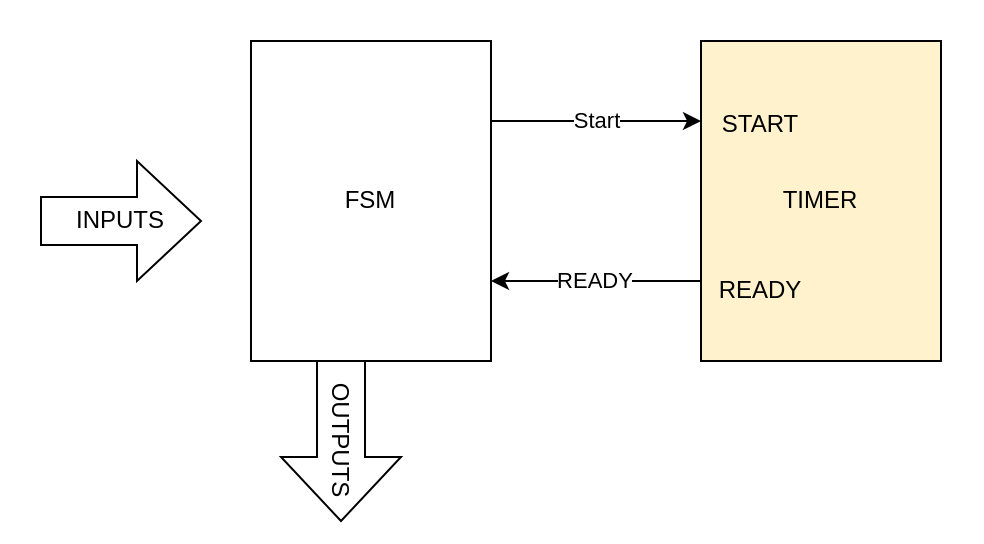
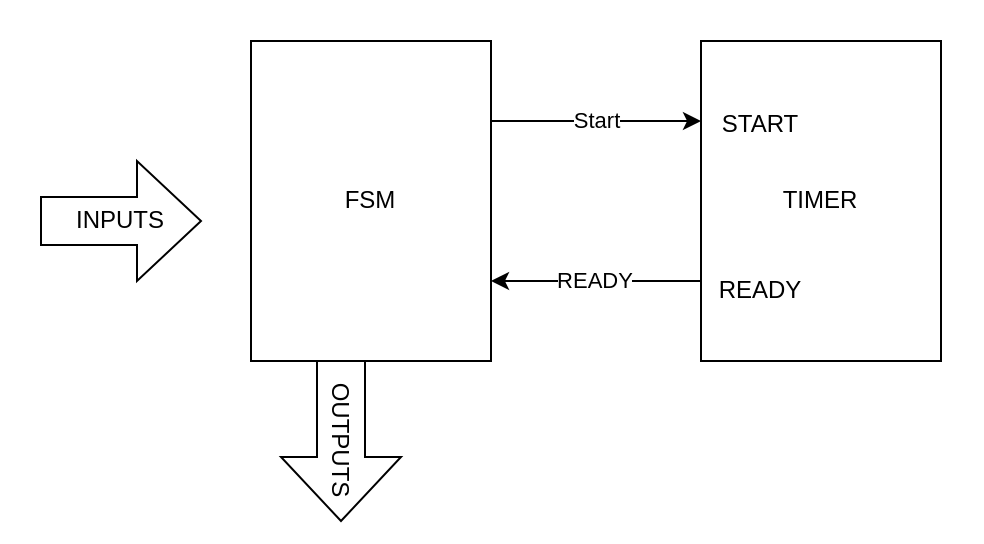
(821, 201) -> (821, 201)
